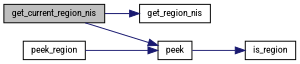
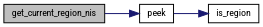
(175, 14) -> none
(54, 50) -> none
